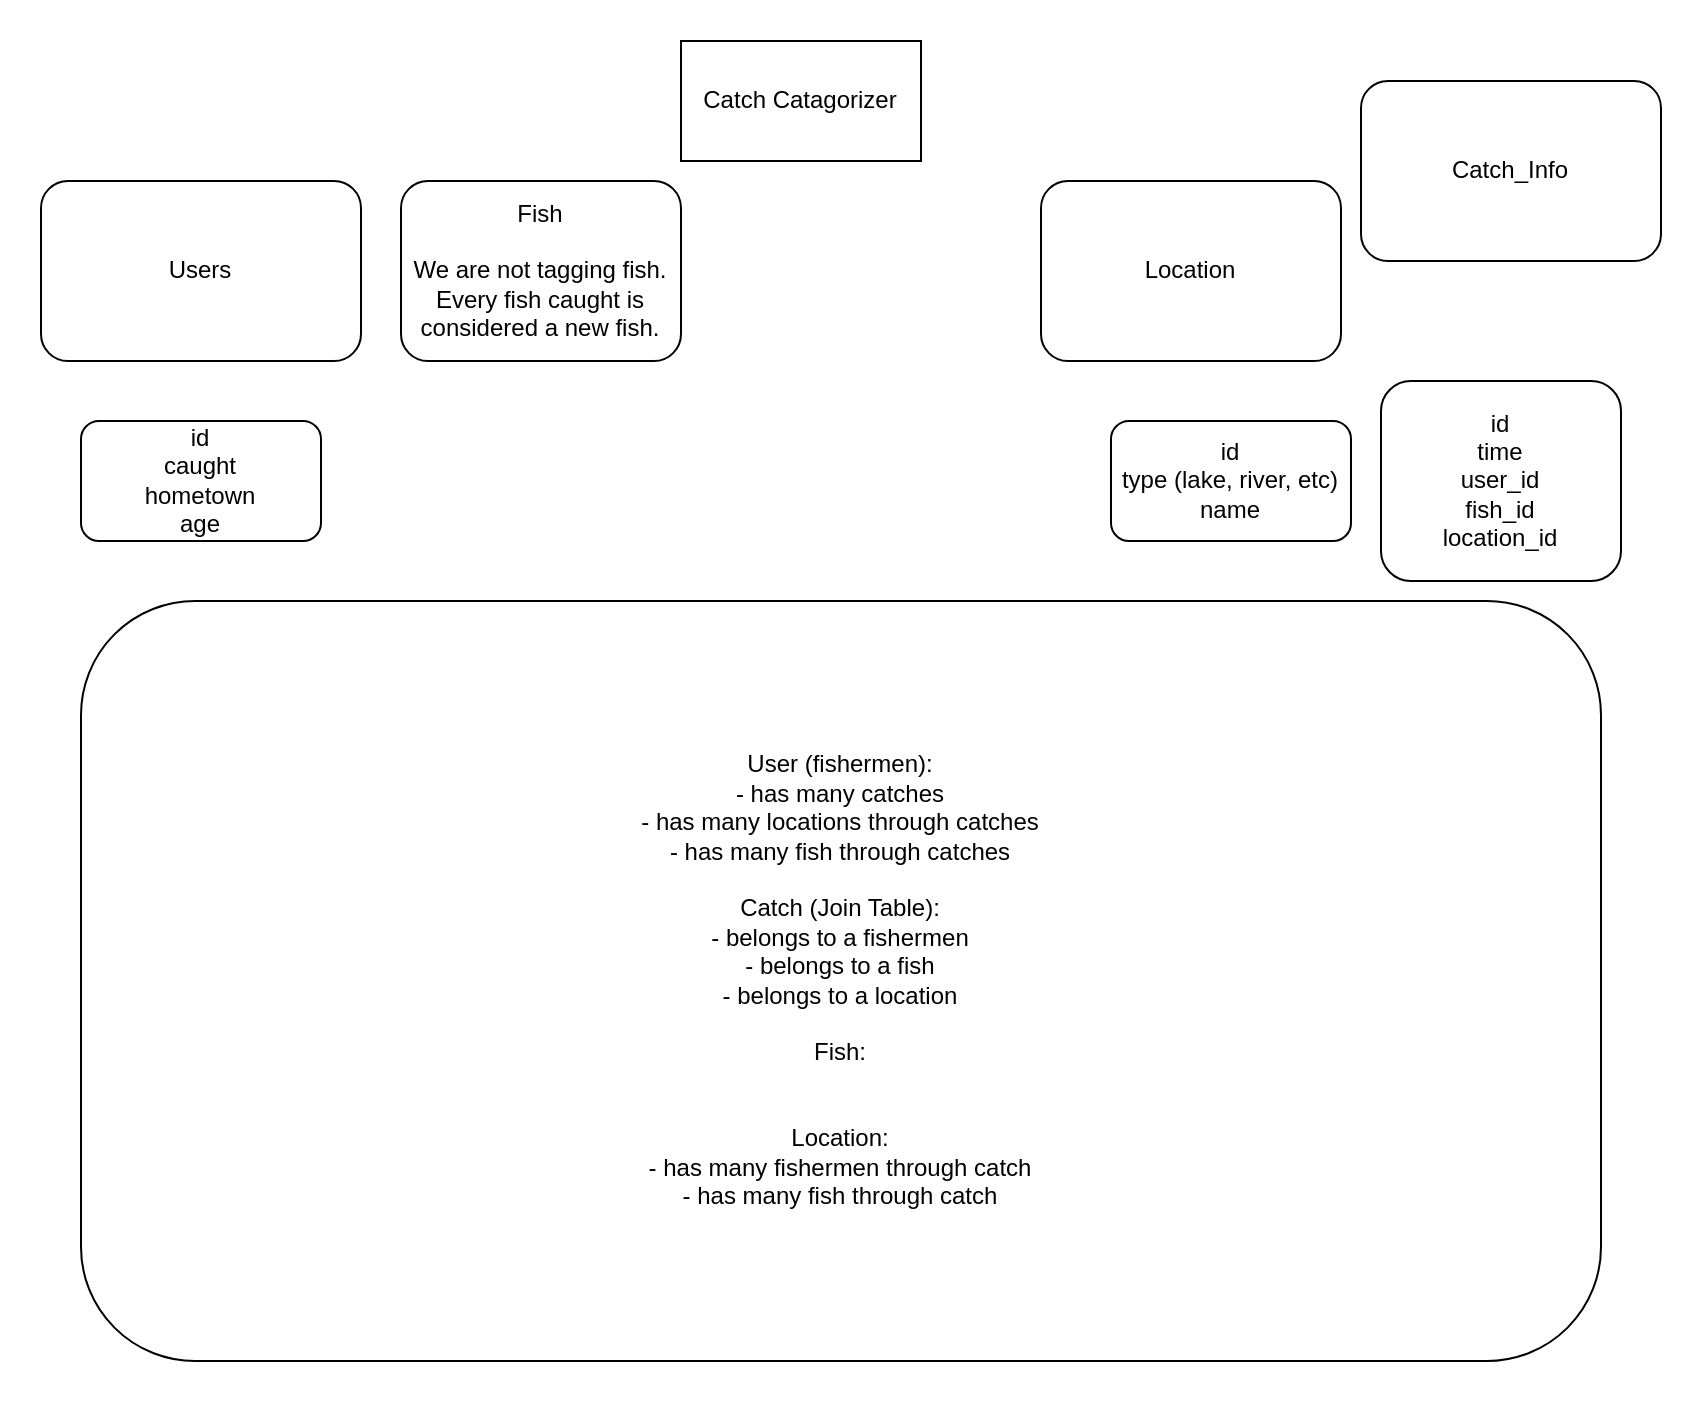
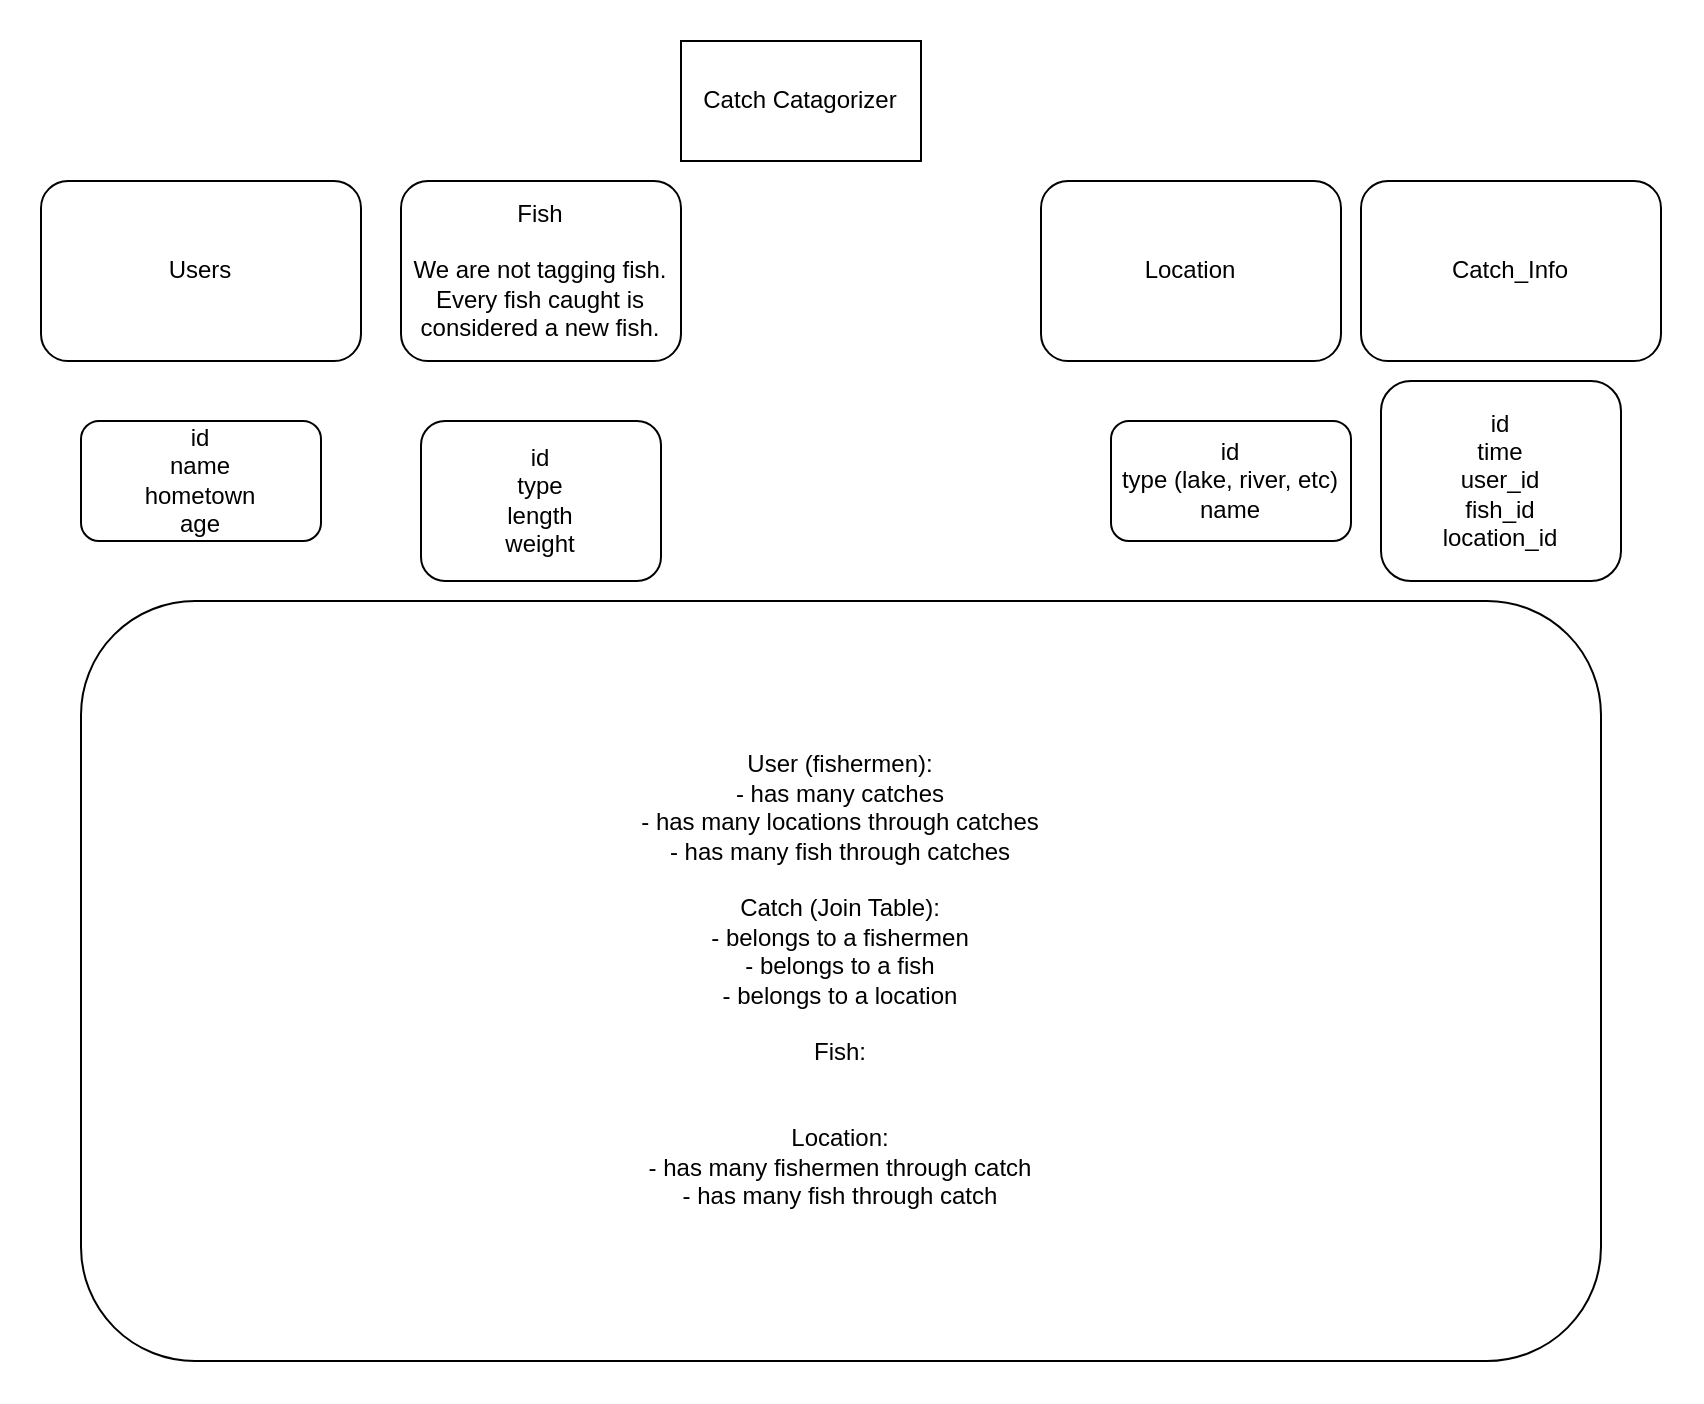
(1511, 171) -> (1511, 271)
(201, 481) -> (201, 481)
none -> (541, 501)
